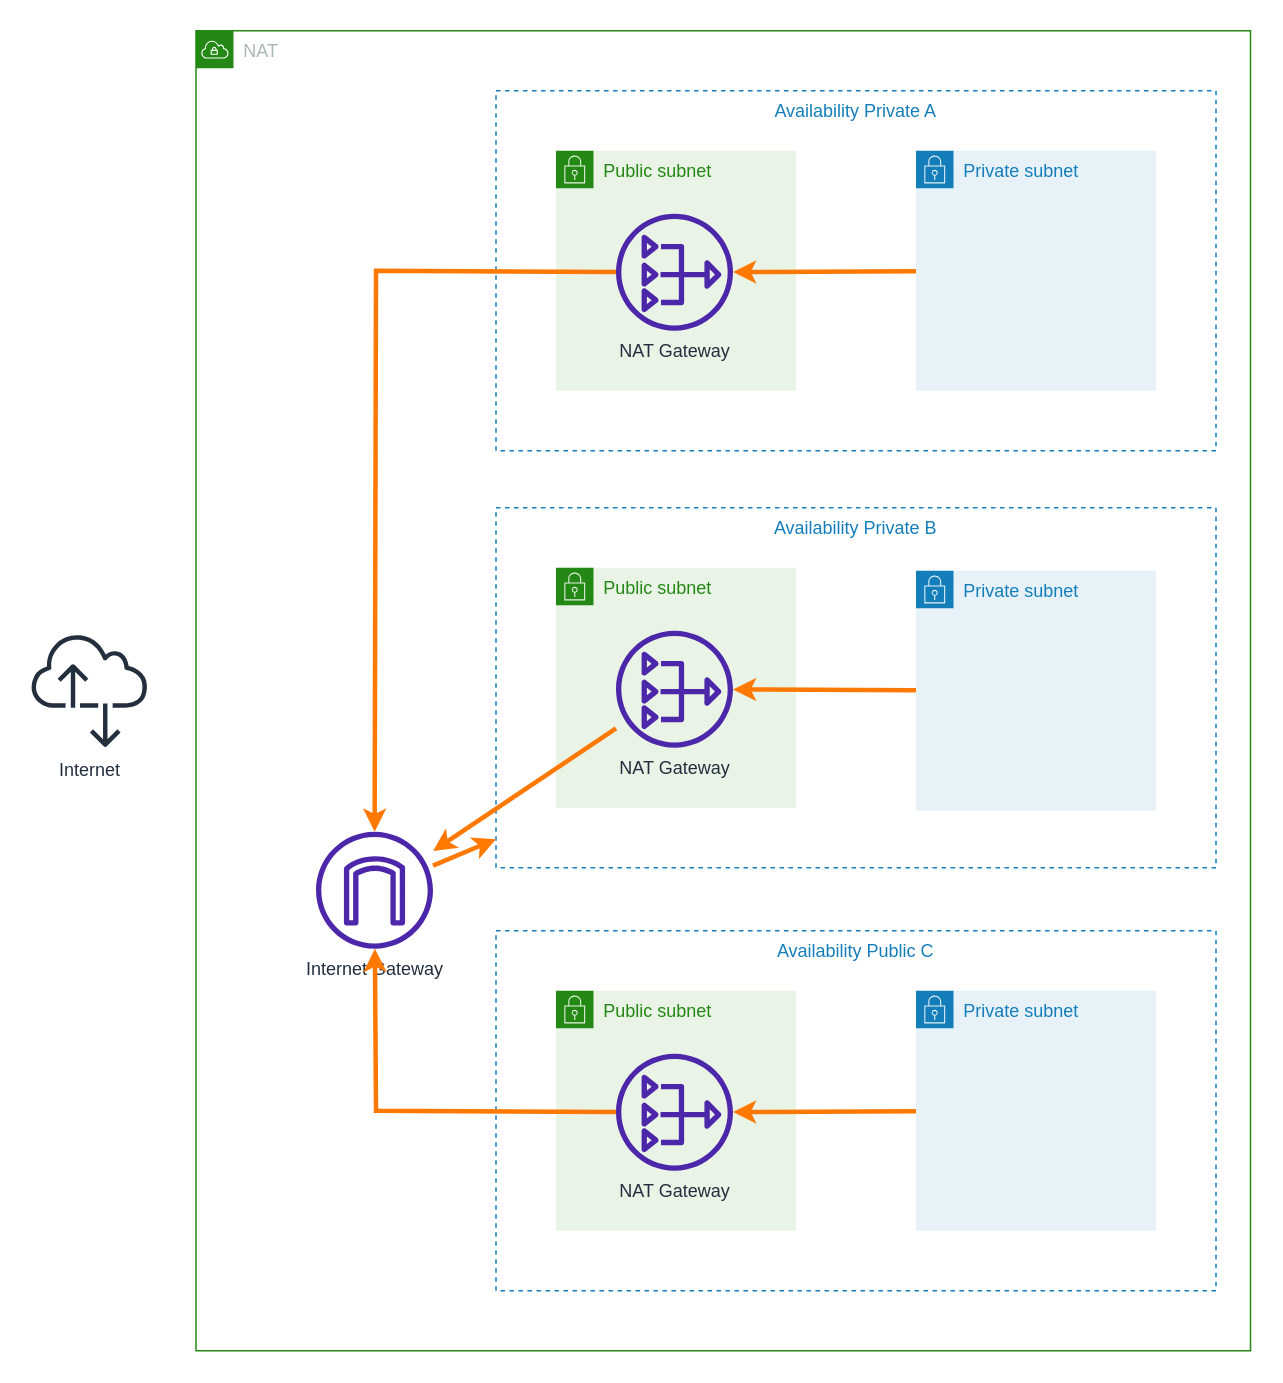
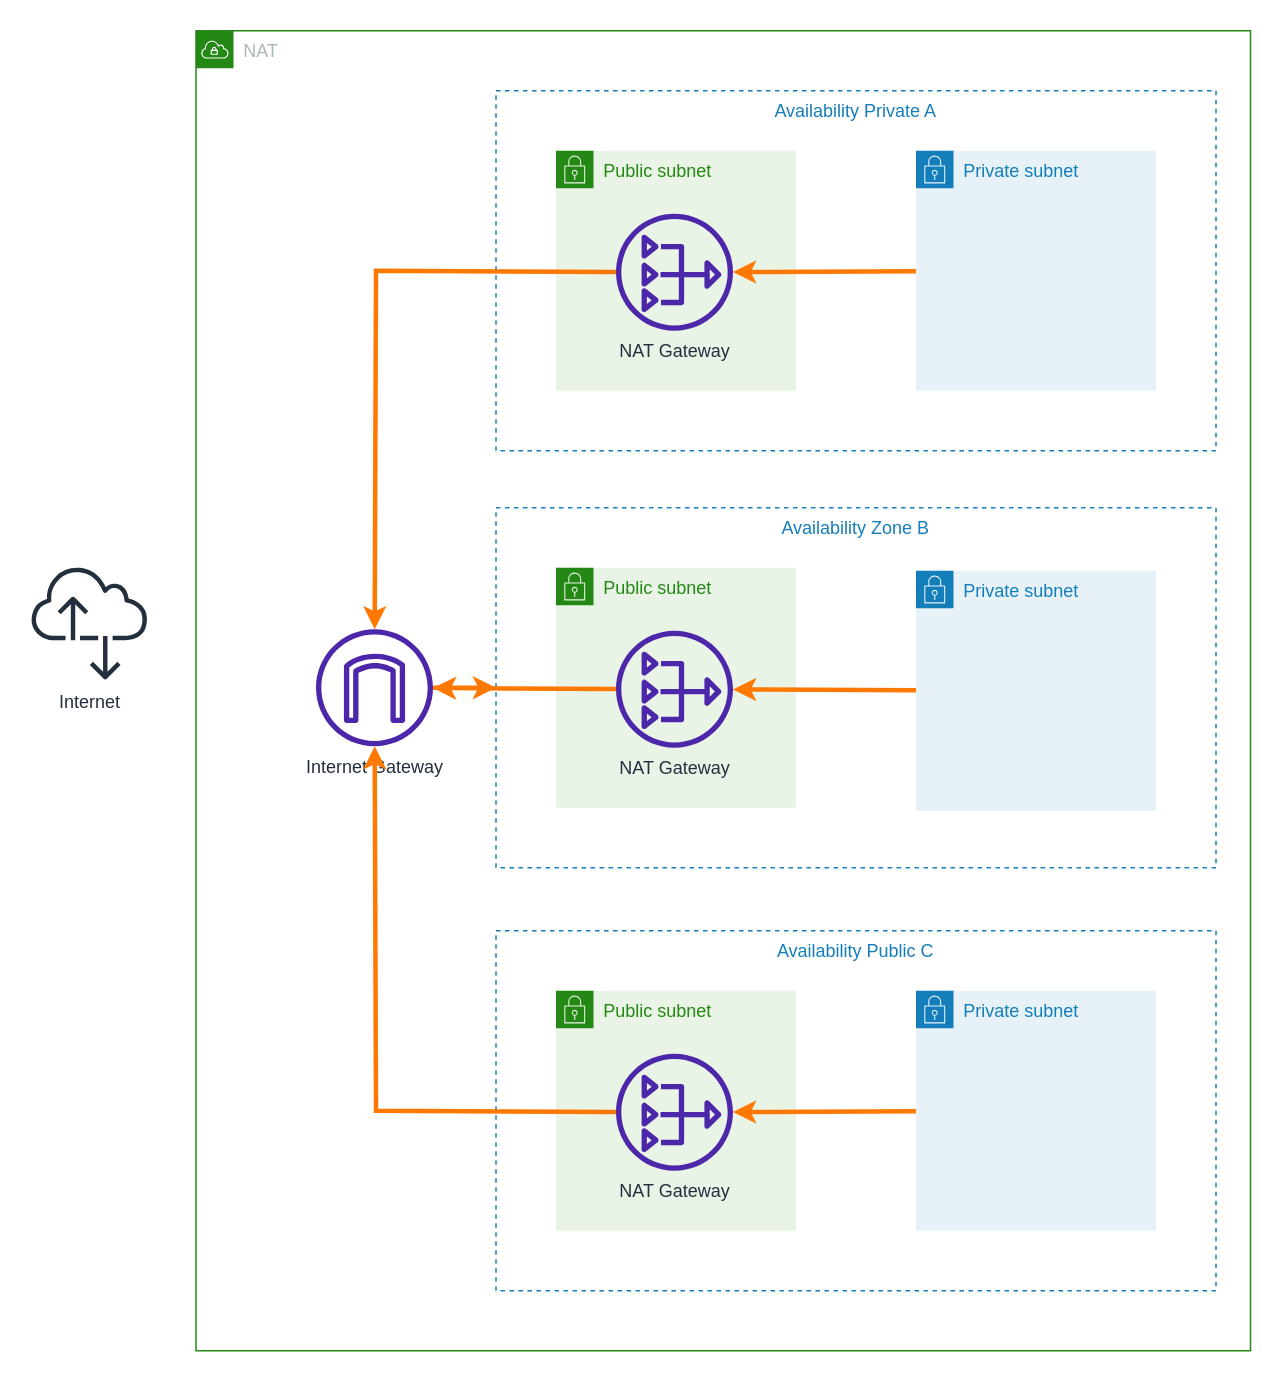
(855, 528) -> (855, 528)
(89, 691) -> (89, 623)
(374, 890) -> (374, 688)
